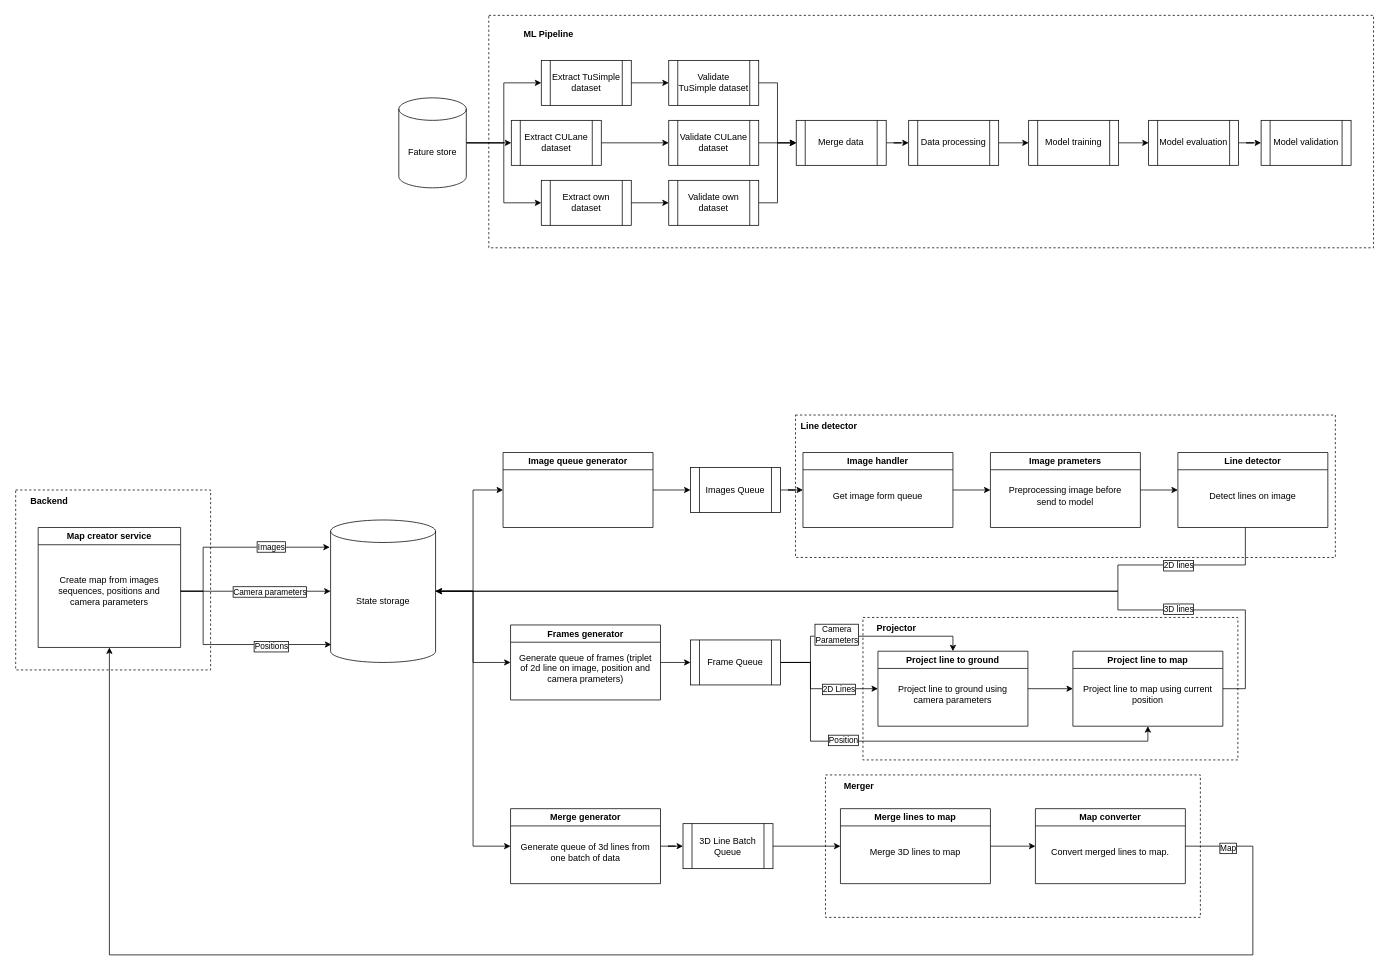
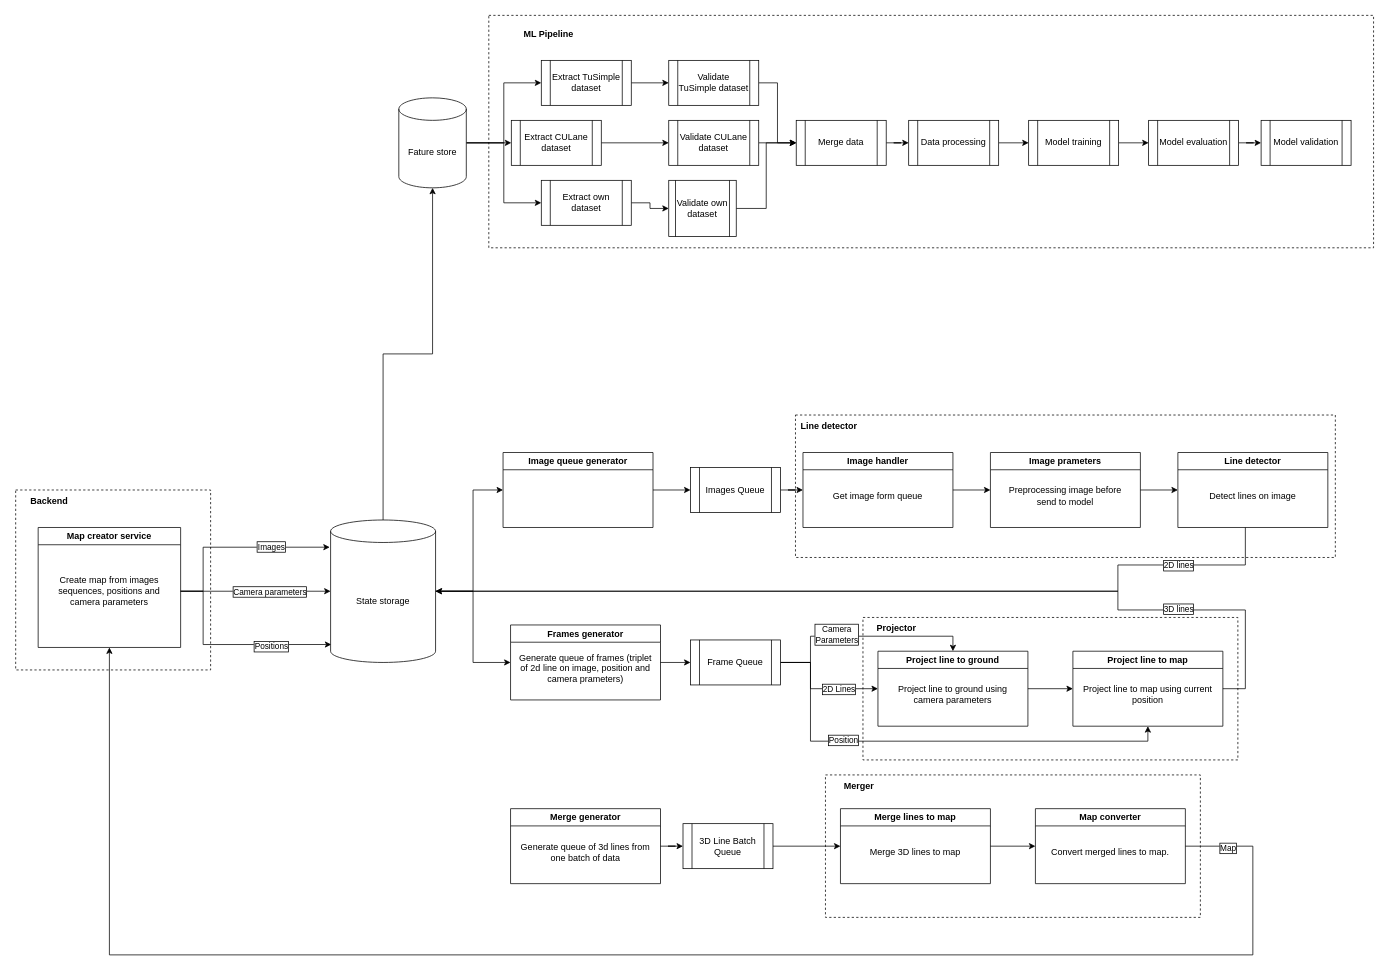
(714, 203) -> (702, 209)
(473, 845) -> (432, 275)
